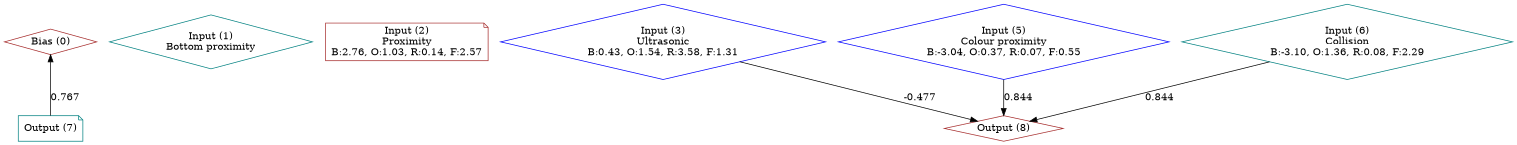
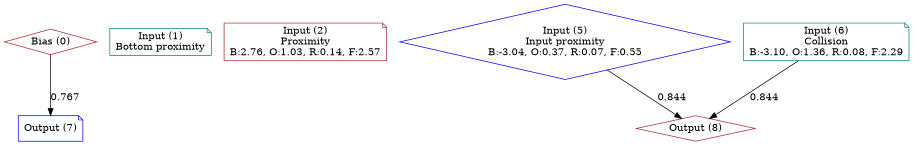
(211, 42) -> (161, 42)
(663, 42) -> none
(1004, 42) -> (565, 42)
(1347, 42) -> (826, 42)
(51, 89) -> (51, 82)
(51, 128) -> (51, 128)
